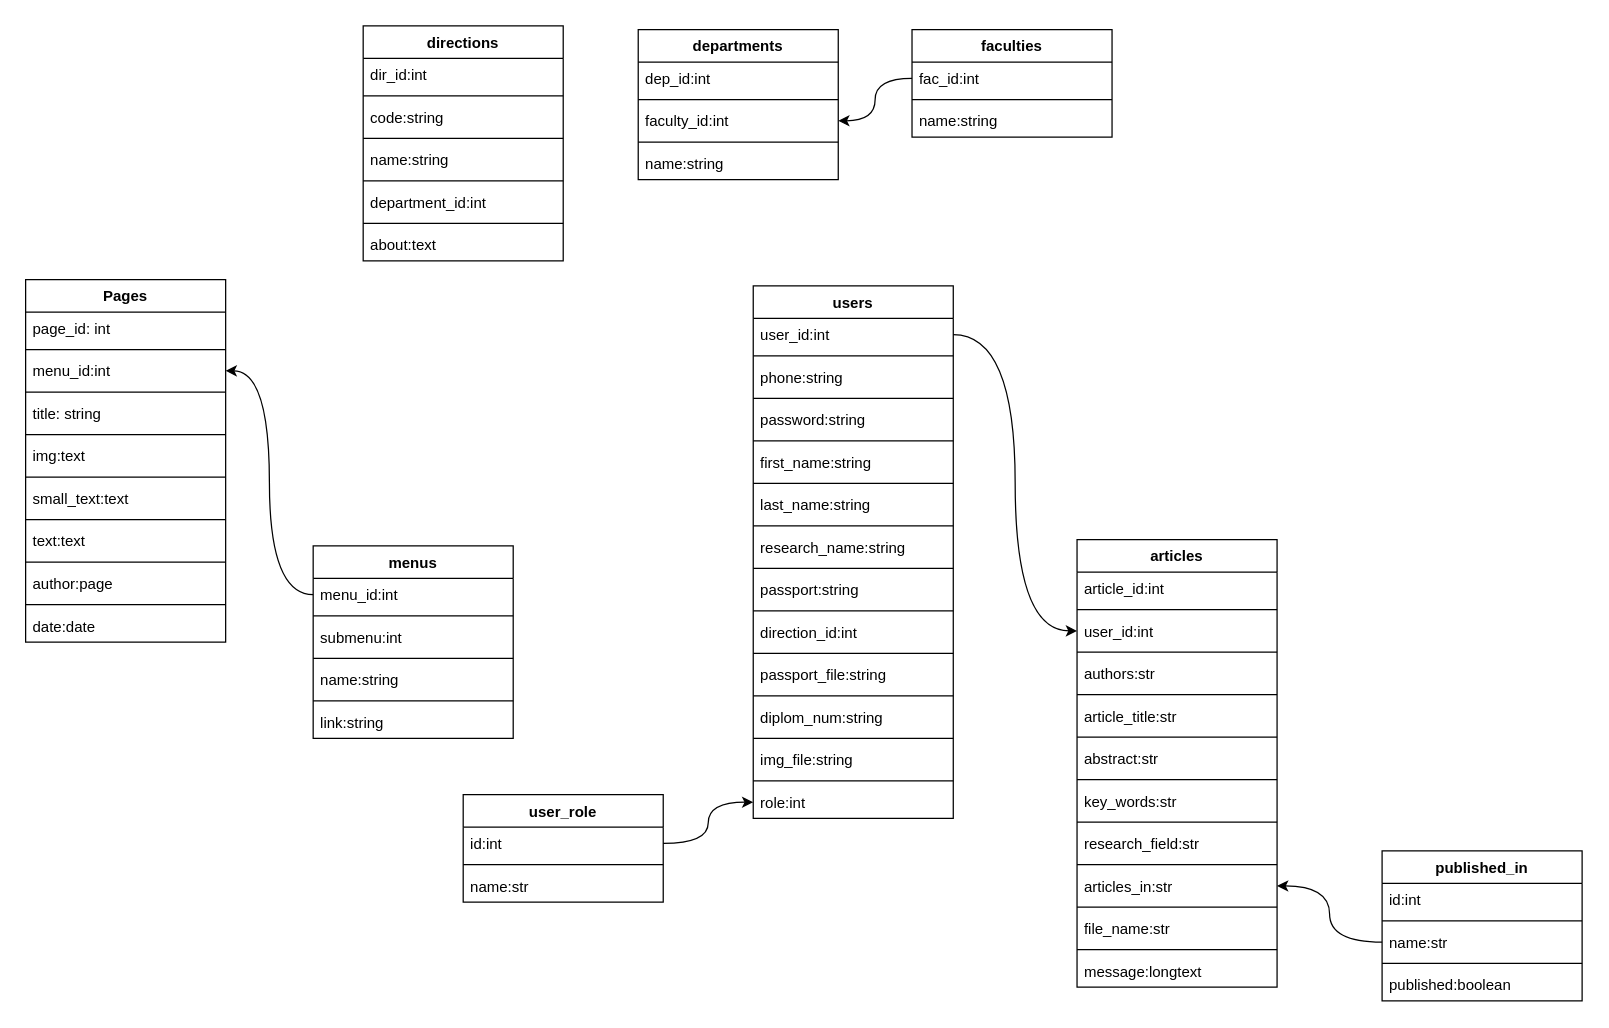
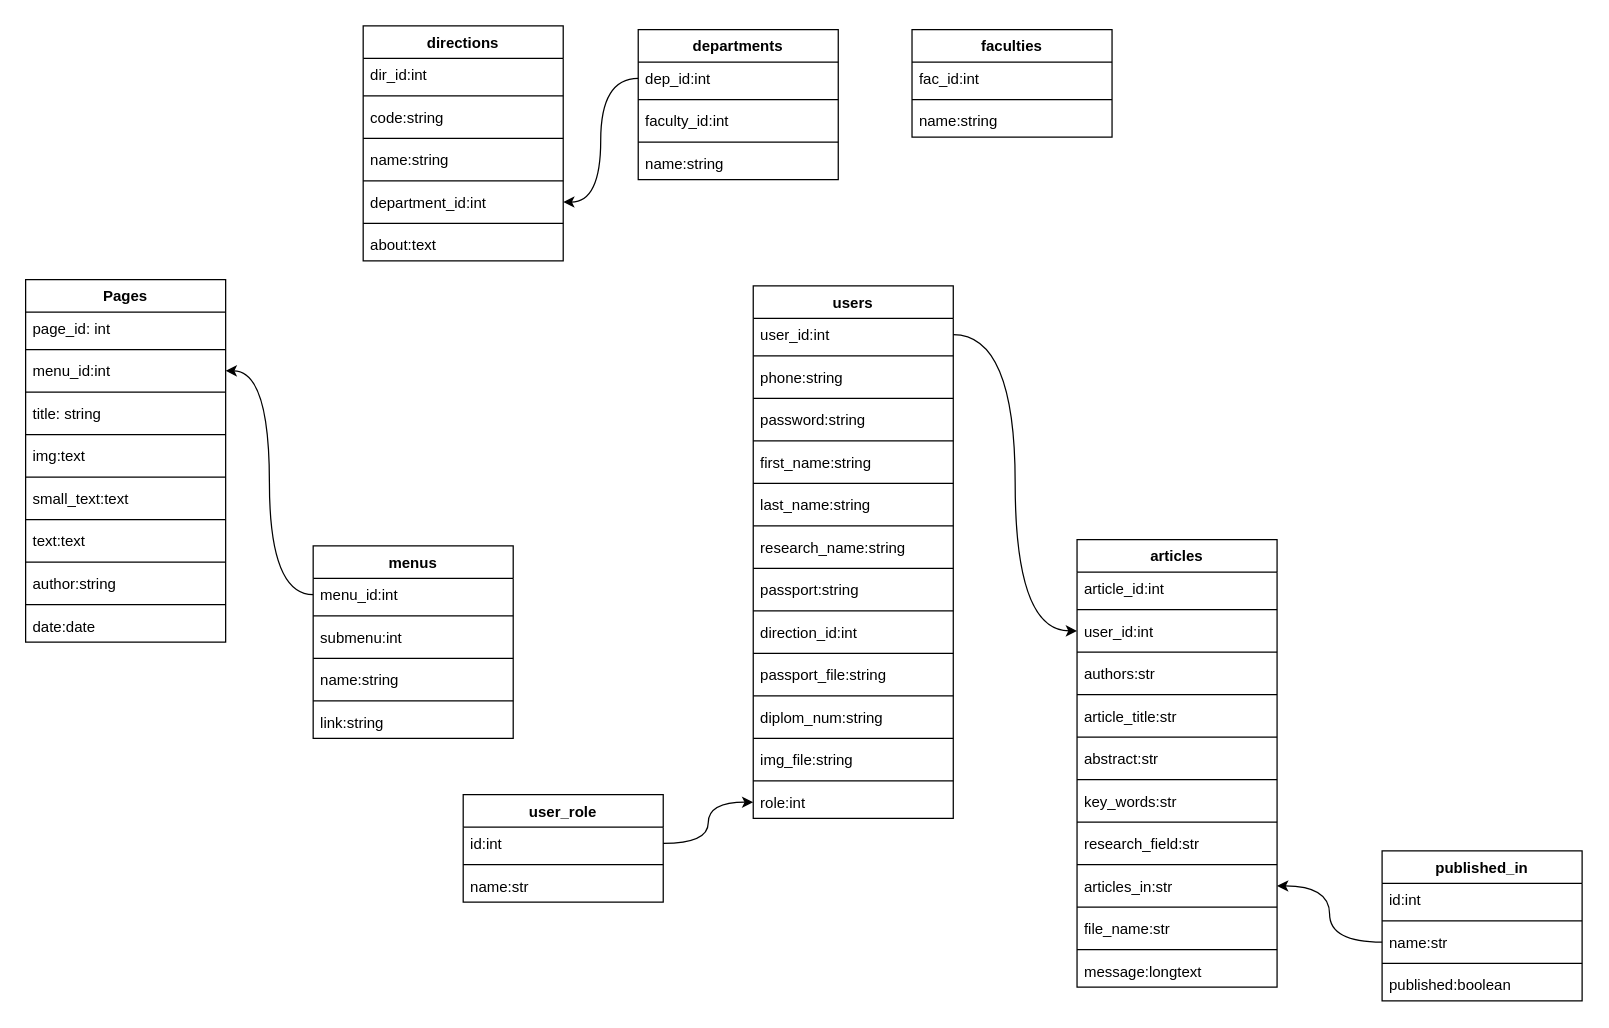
(875, 96) -> none
none -> (601, 138)
(77, 584) -> (83, 584)
